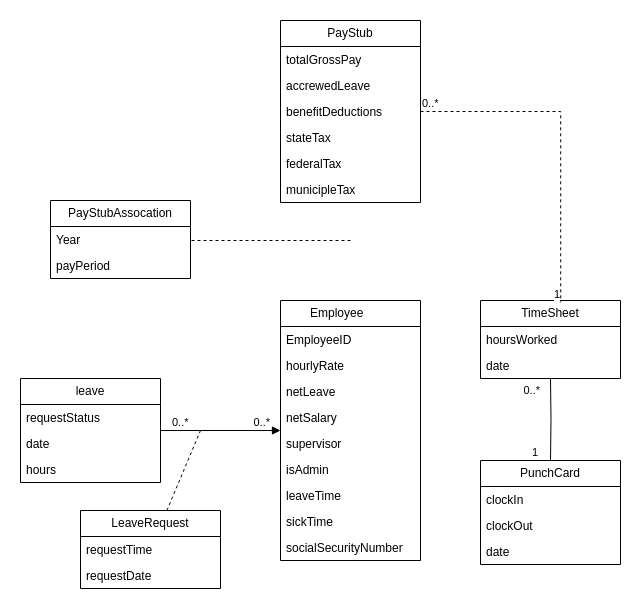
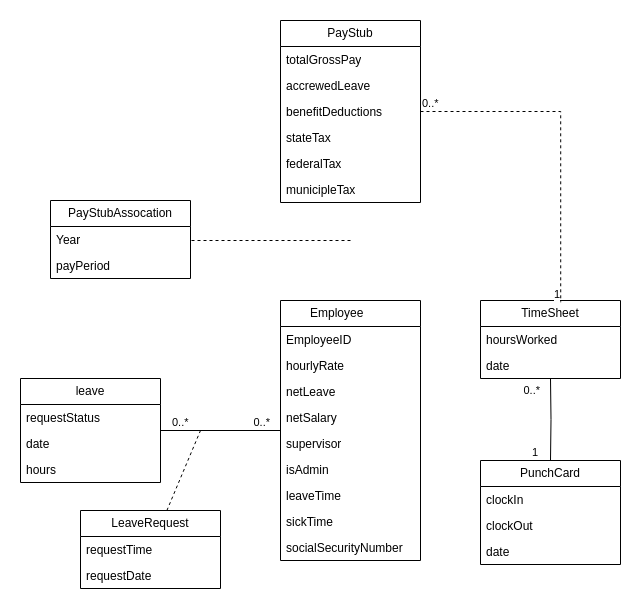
(271, 431) -> (274, 431)
